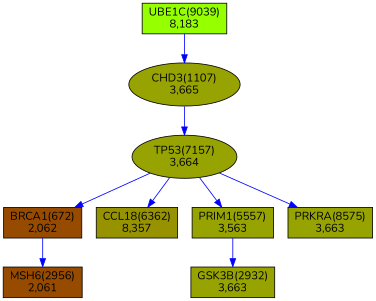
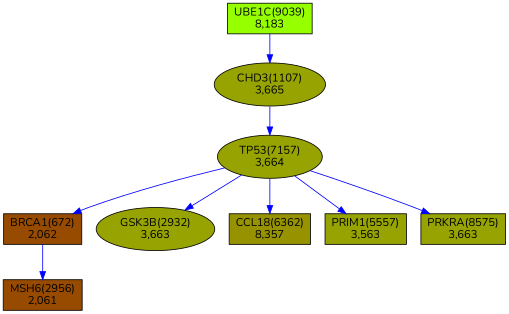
(233, 248) -> (217, 190)
(233, 282) -> (155, 229)
